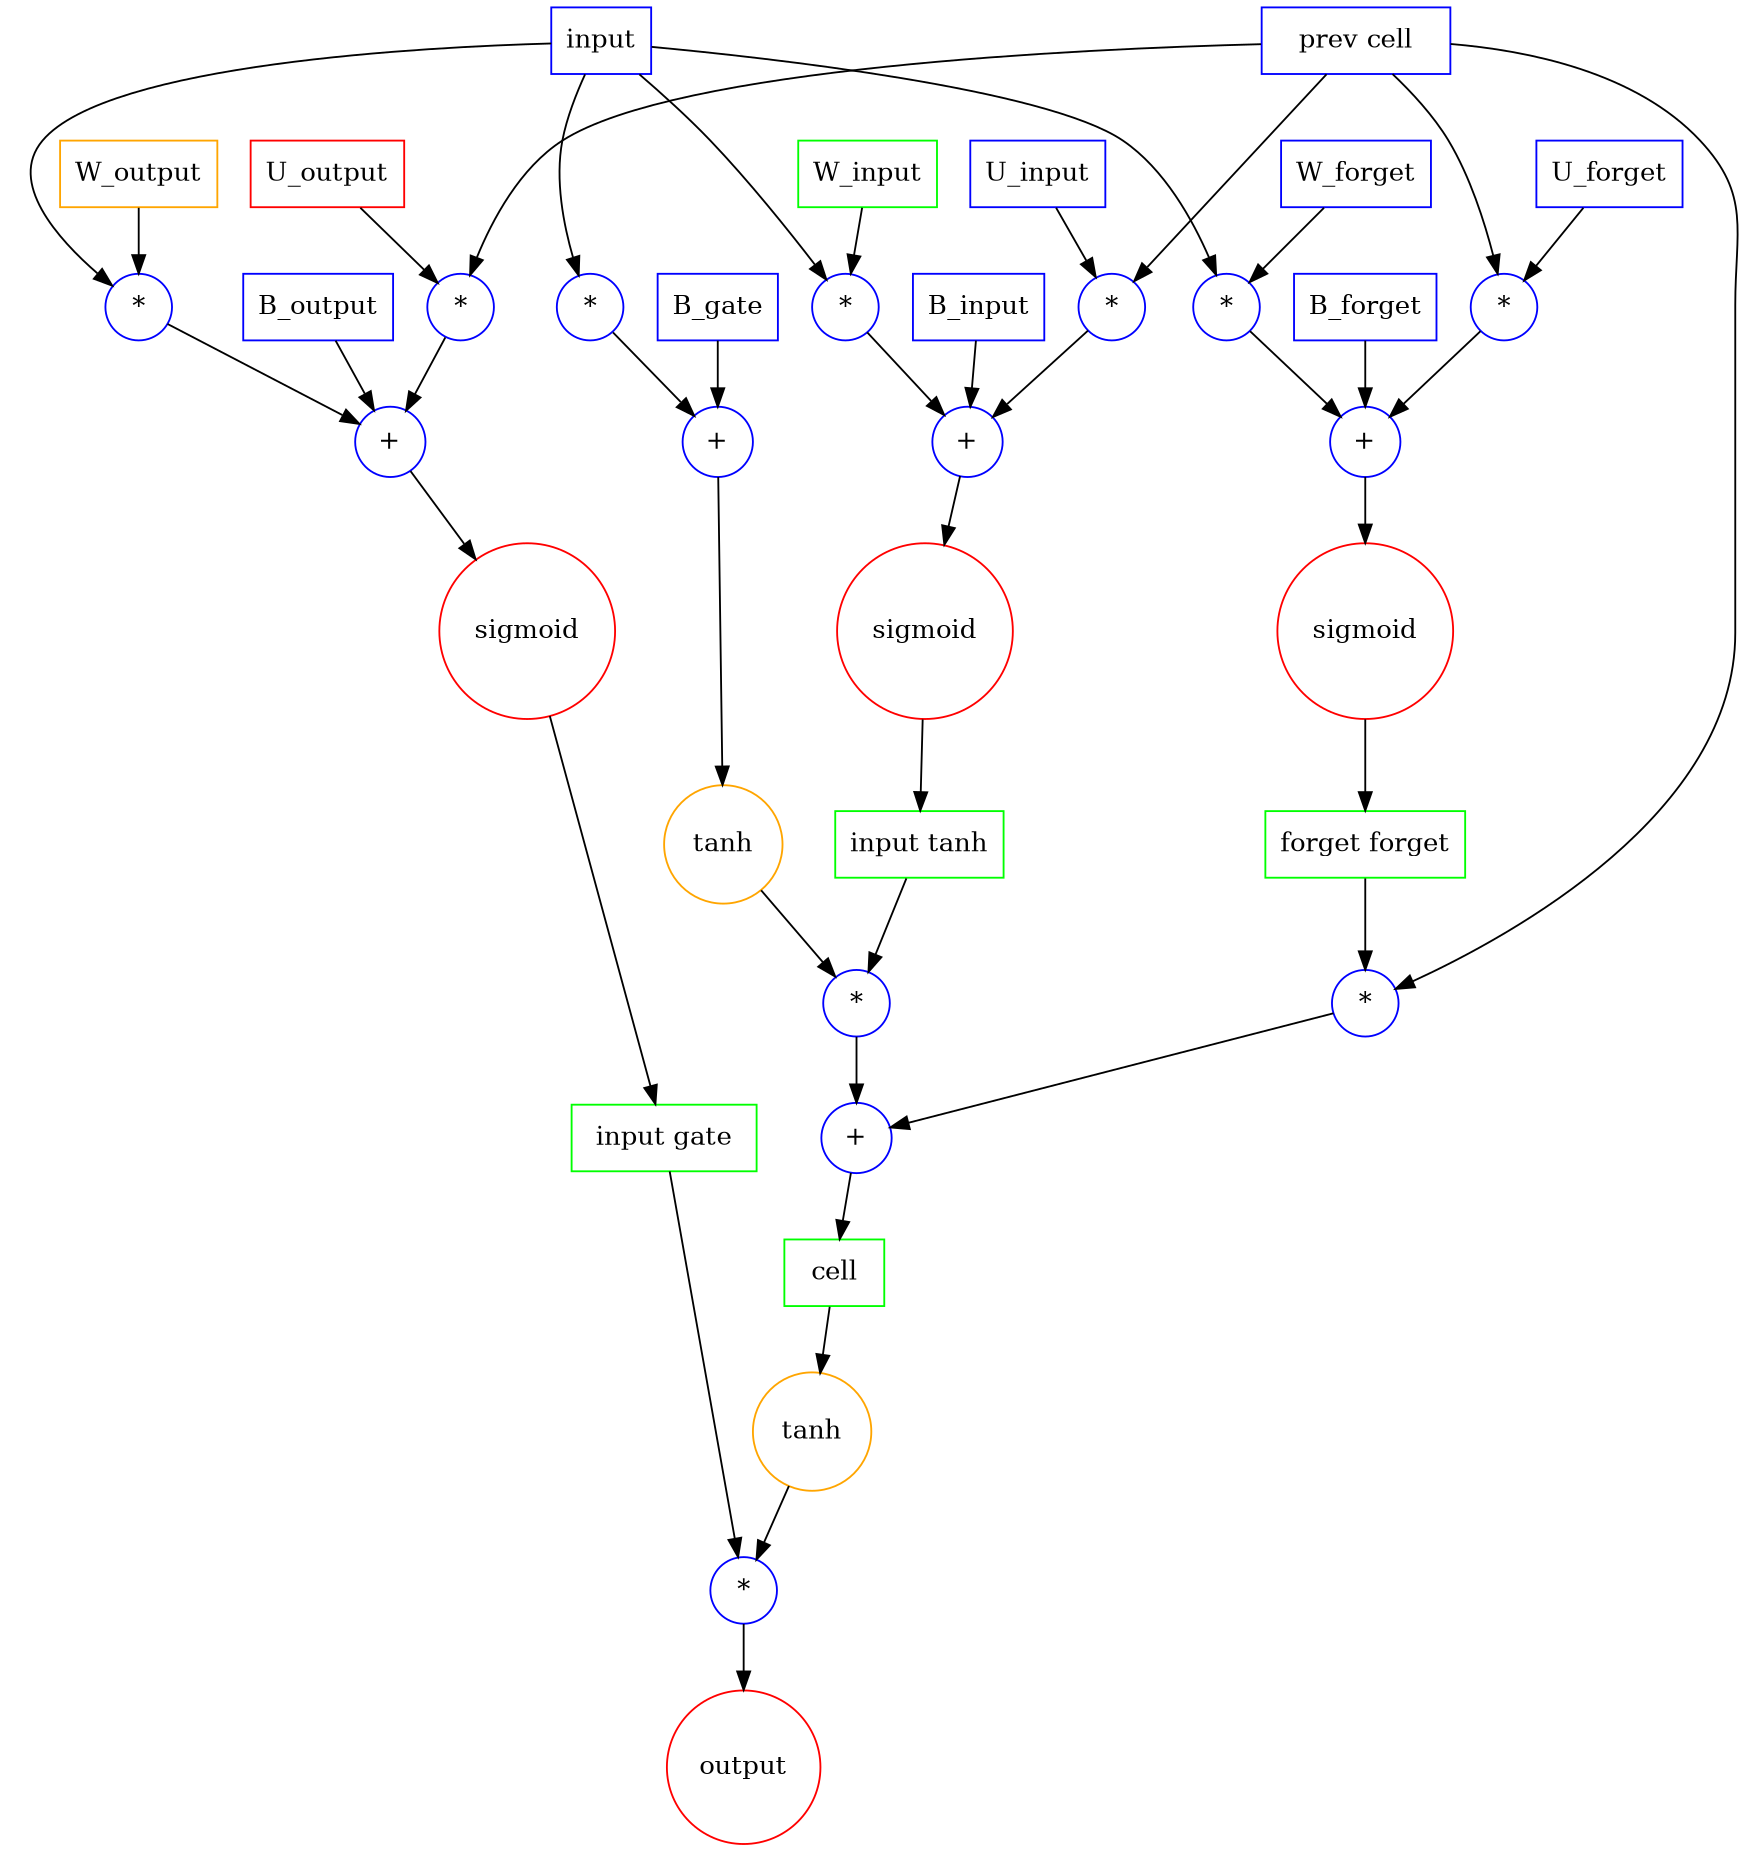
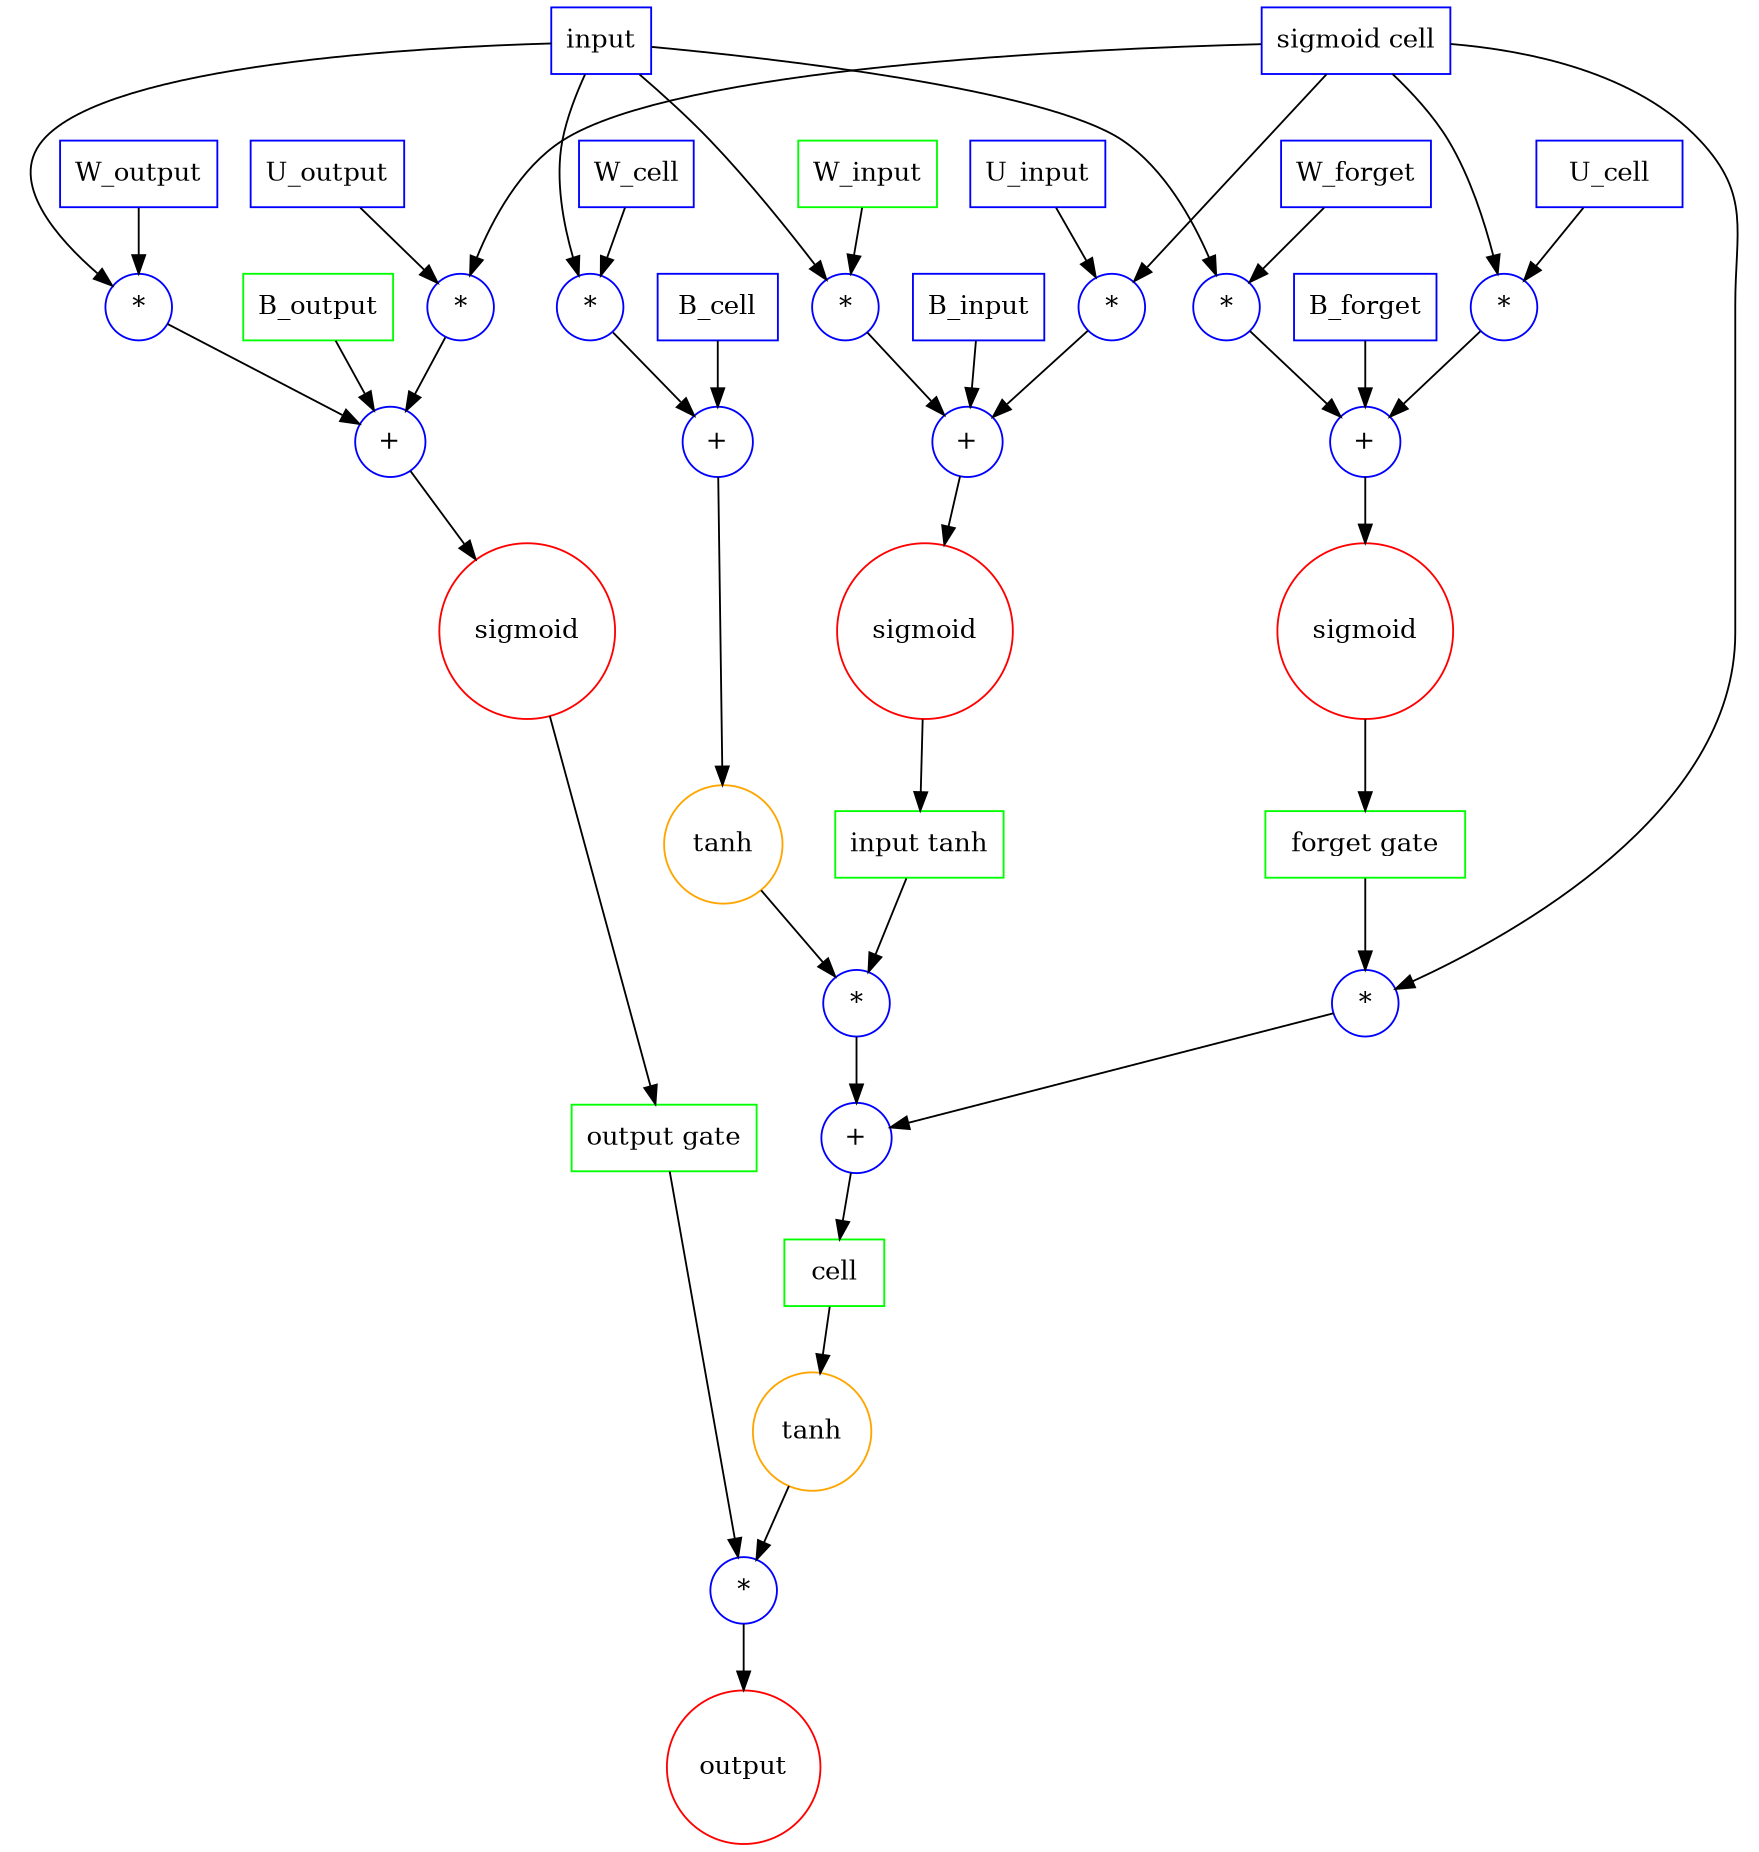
(1356, 41) -> (1356, 41)
(139, 174) -> (139, 174)
(327, 174) -> (327, 174)
none -> (636, 174)
(1609, 174) -> (1609, 174)
(318, 307) -> (318, 307)
(718, 307) -> (718, 307)
(1365, 844) -> (1365, 844)
(664, 1138) -> (664, 1138)
